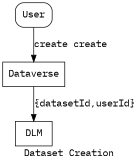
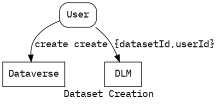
(34, 101) -> (108, 40)
